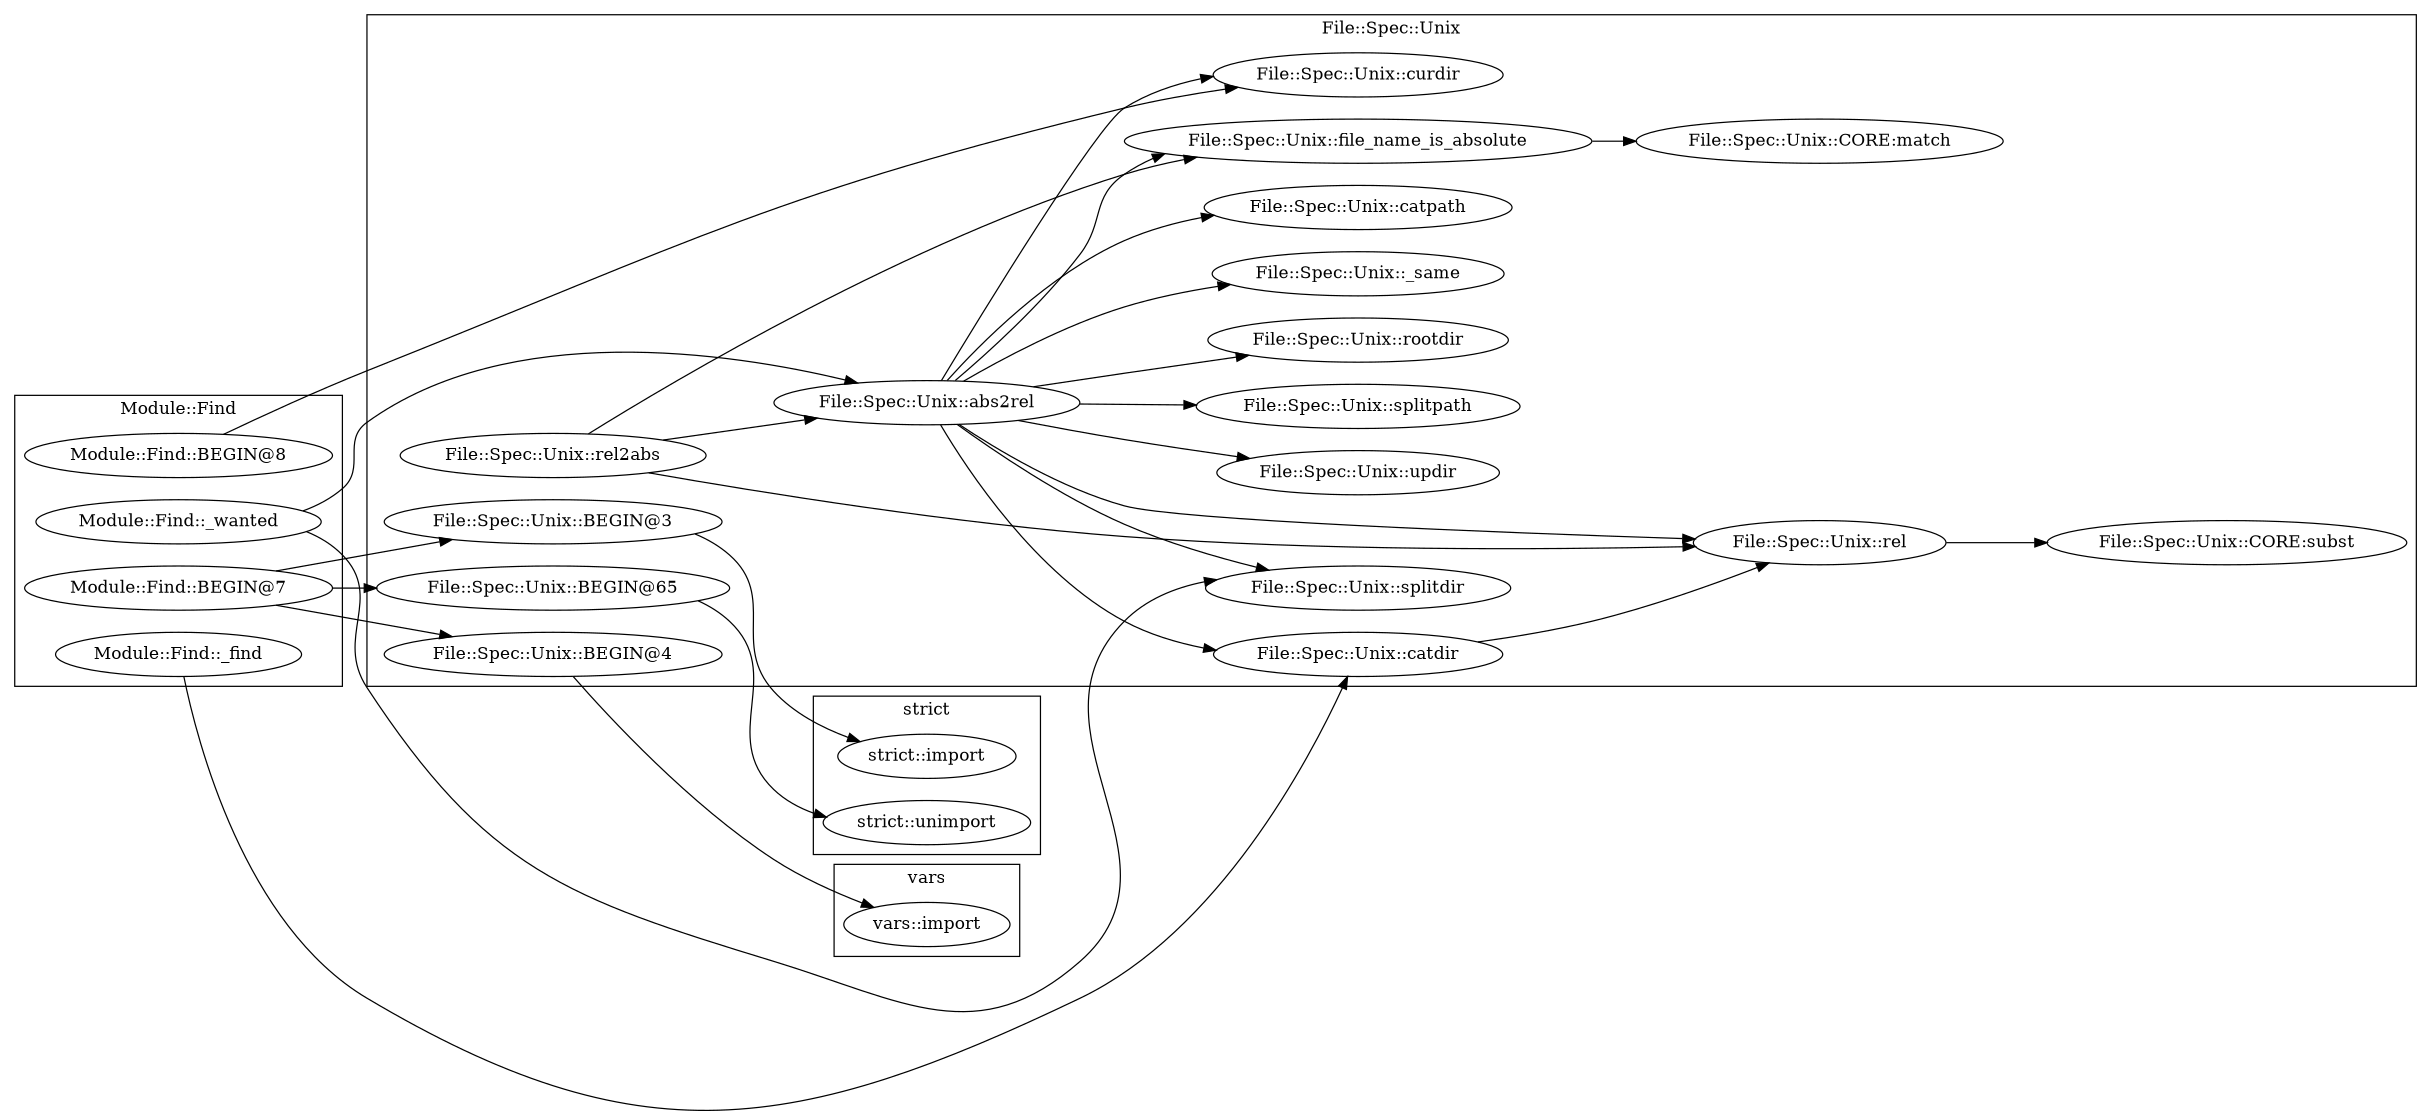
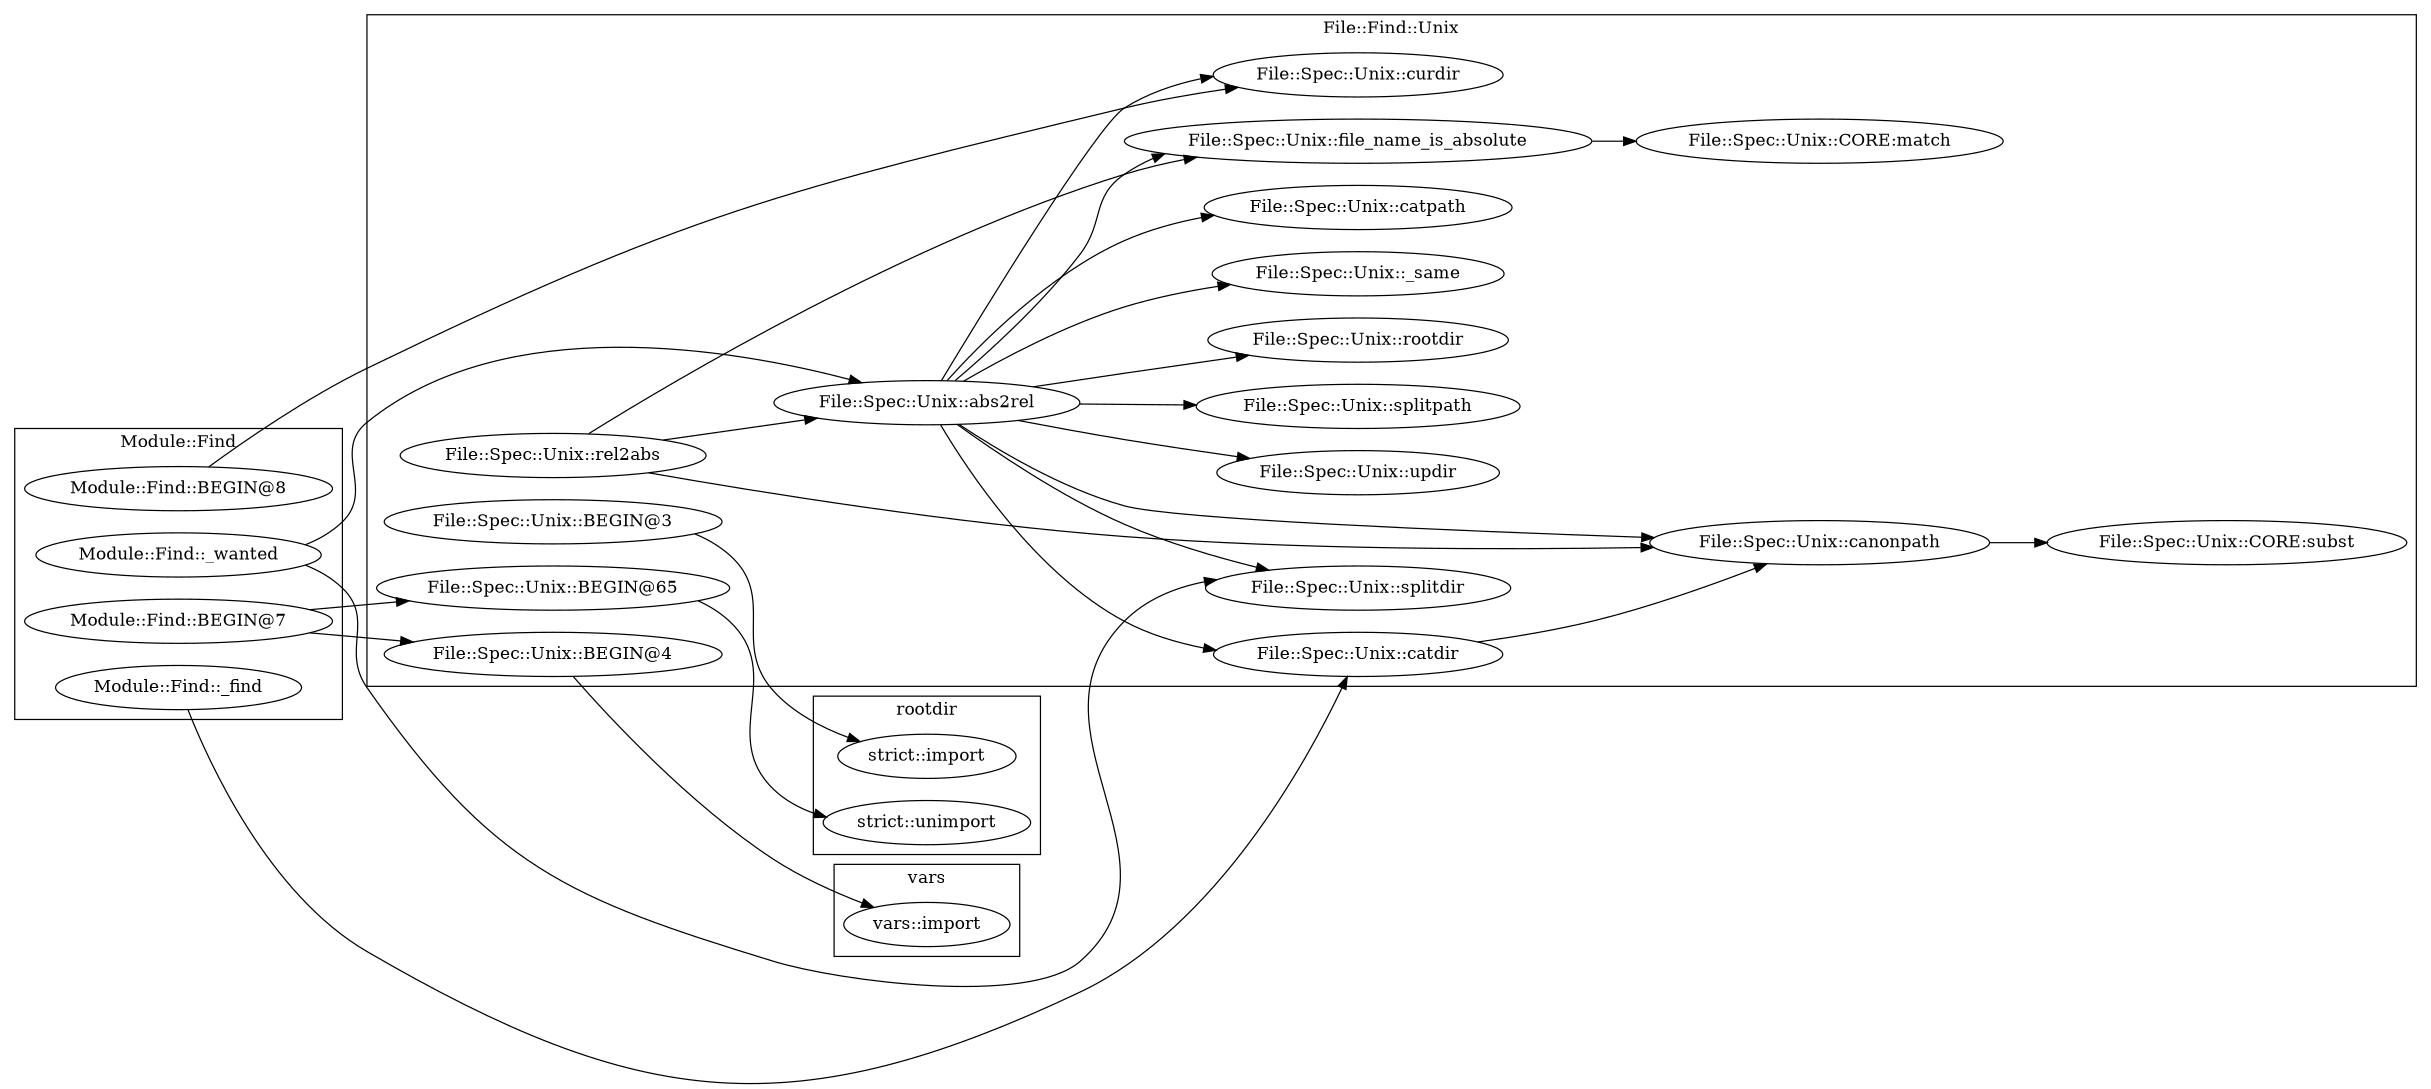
(1392, 29) -> (1392, 29)
(1820, 543) -> (1820, 543)
(358, 556) -> none
(927, 710) -> (927, 710)
